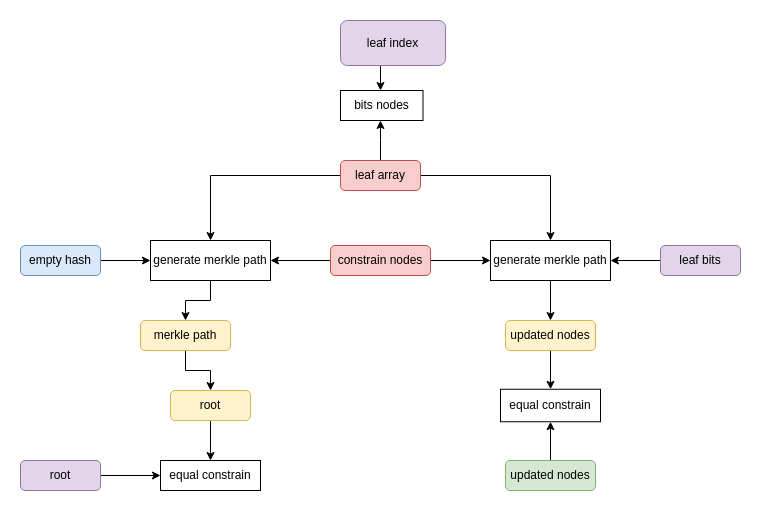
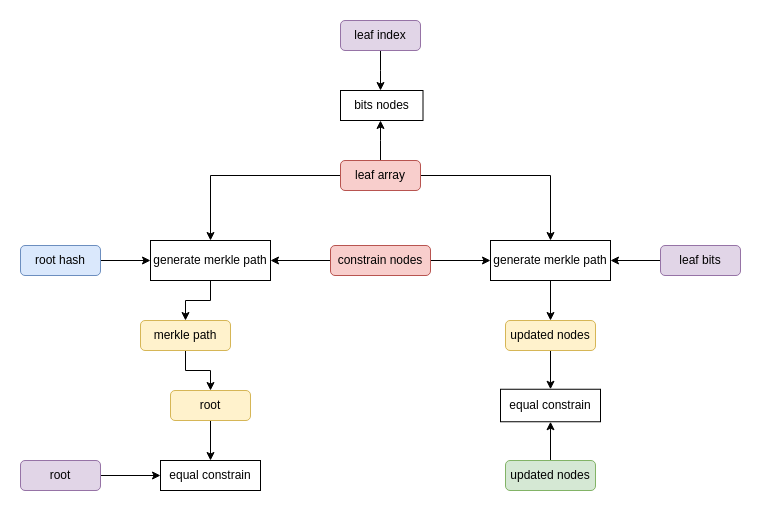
(393, 43) -> (381, 36)
(61, 261) -> (61, 261)
